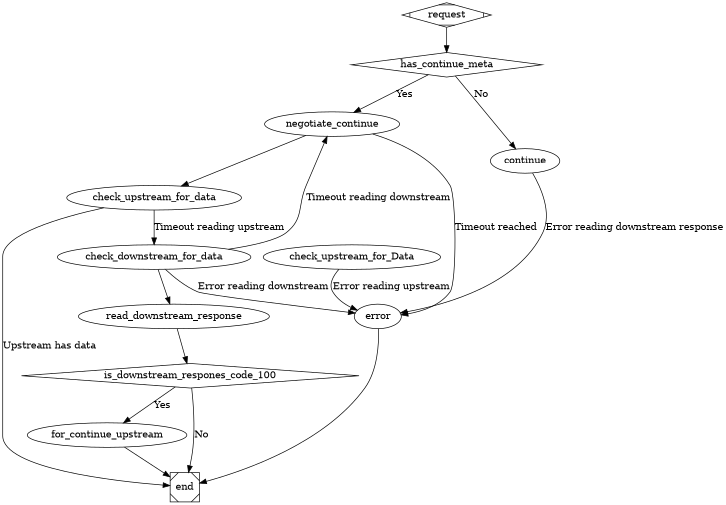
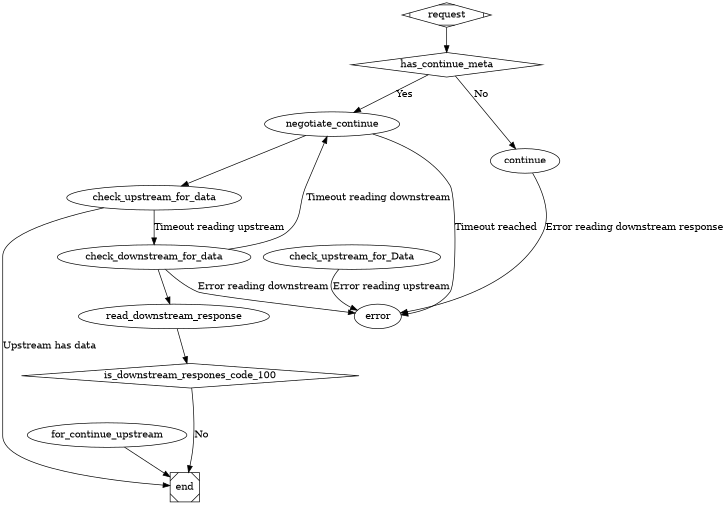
(152, 403) -> none
(319, 431) -> none
